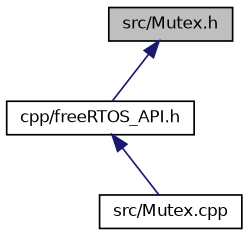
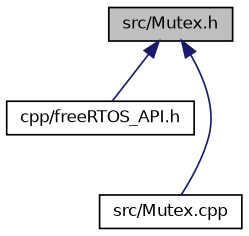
(141, 172) -> (210, 127)
